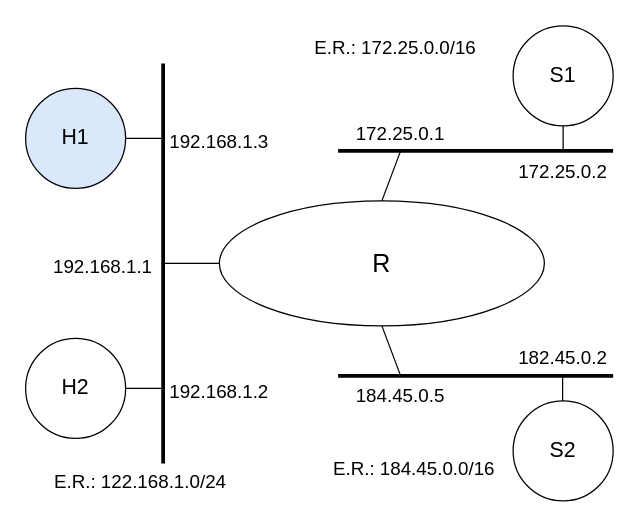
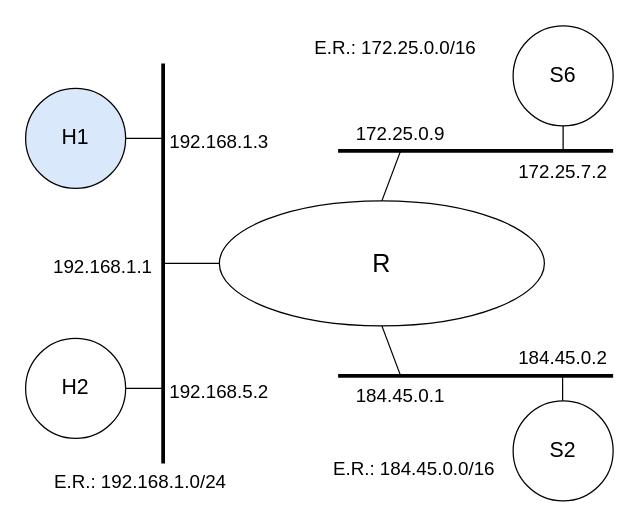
(563, 76) -> (563, 76)
(401, 131) -> (401, 131)
(563, 168) -> (563, 168)
(563, 354) -> (563, 354)
(219, 388) -> (219, 388)
(401, 392) -> (401, 392)
(141, 478) -> (141, 478)
